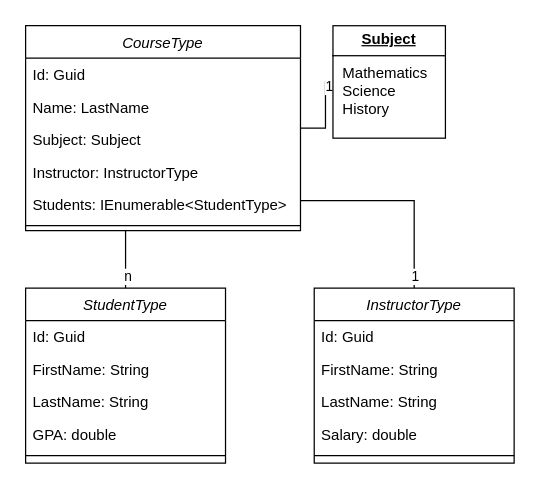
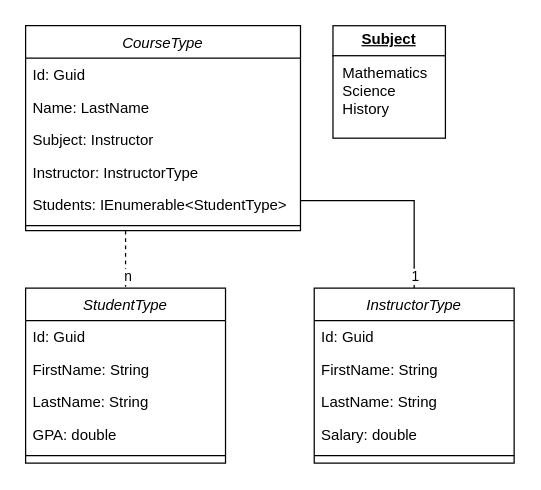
(326, 115) -> none
(98, 140) -> (110, 140)
(126, 251) -> (126, 251)
